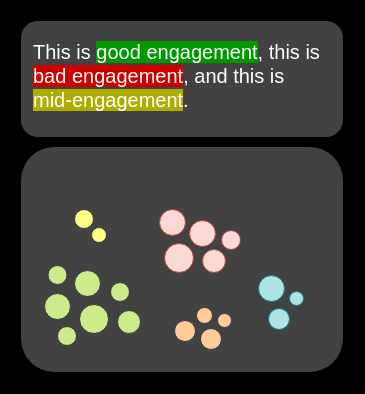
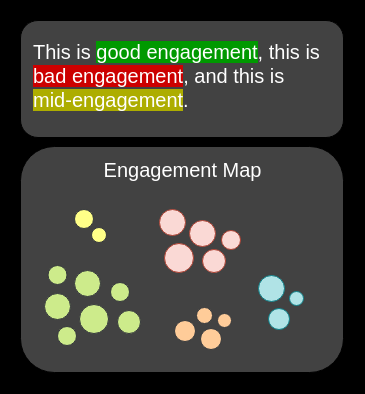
none -> (182, 170)
